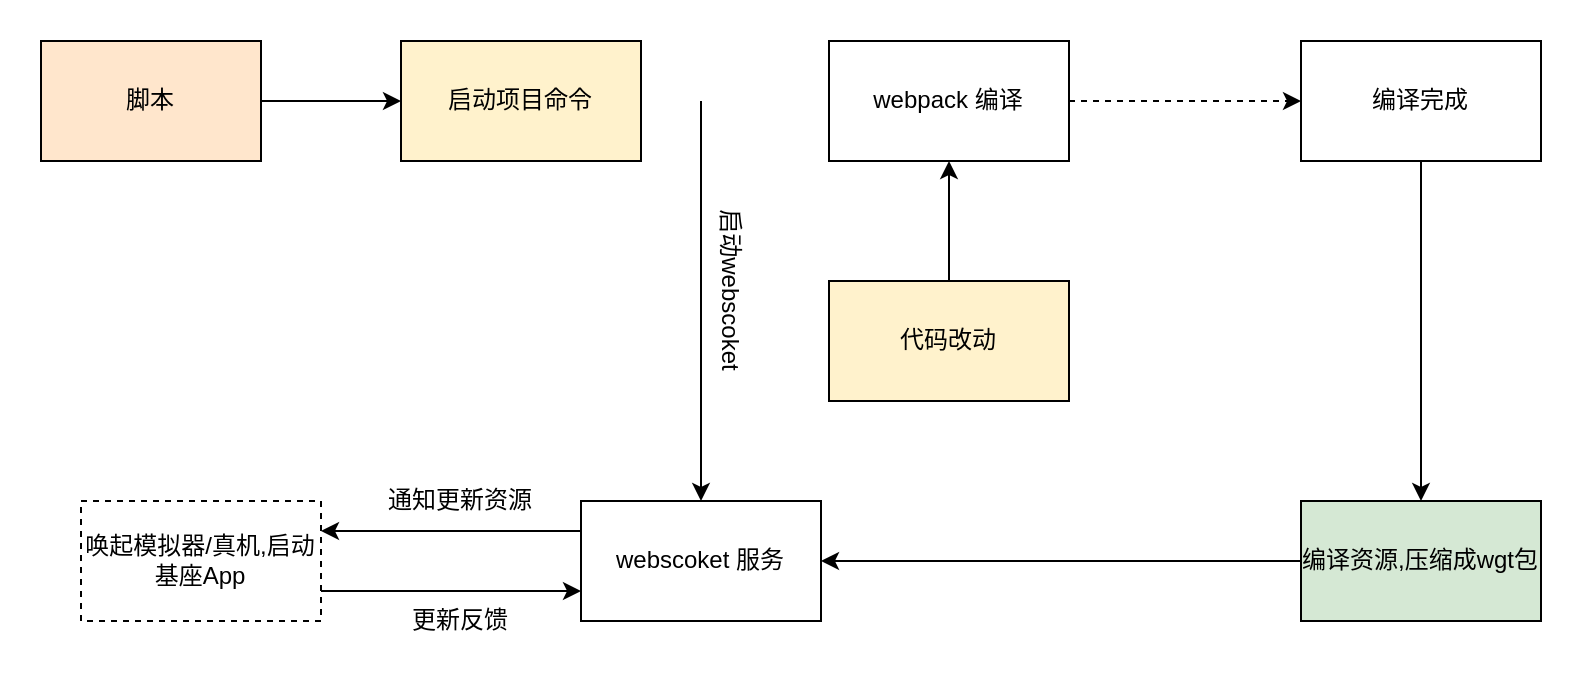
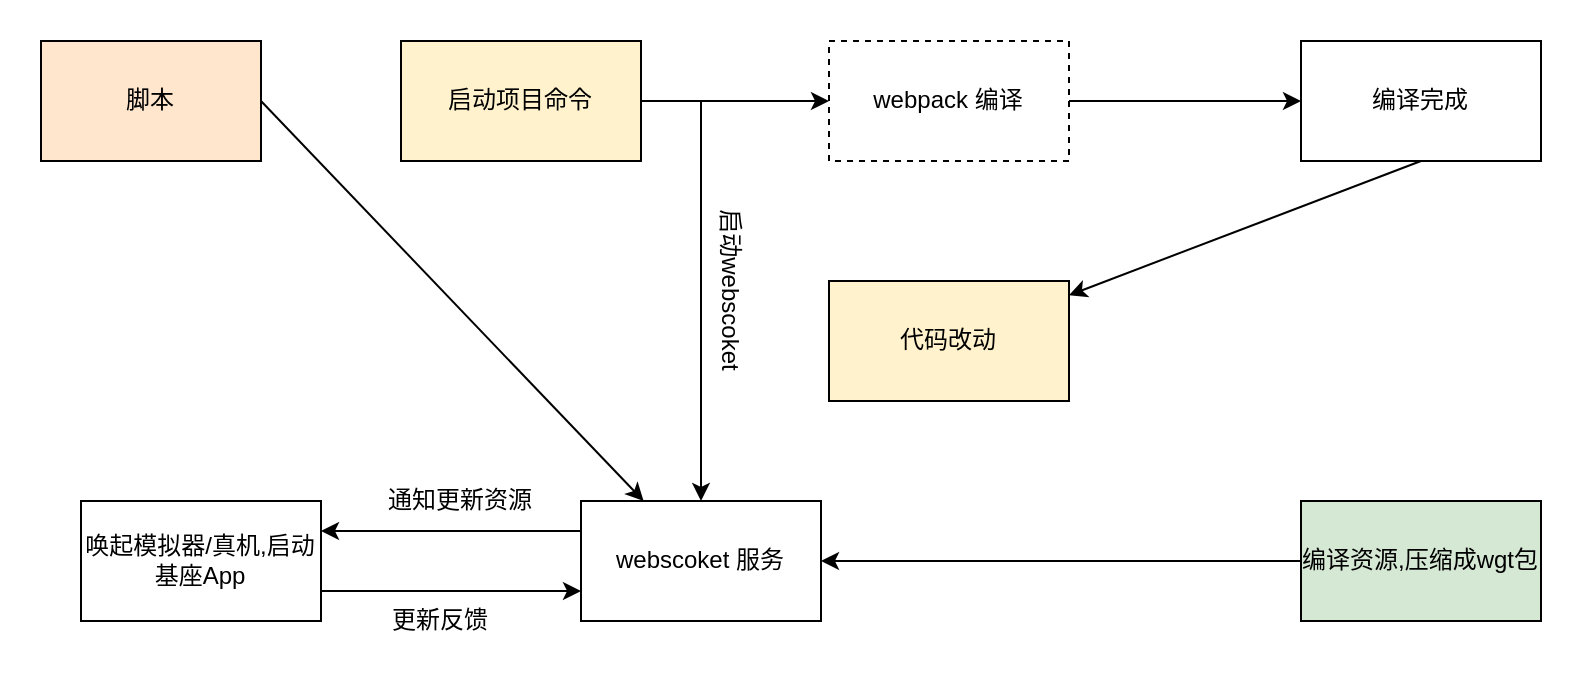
(324, 101) -> (448, 296)
none -> (728, 101)
(949, 101) -> (949, 101)
(1177, 101) -> (1177, 101)
(949, 228) -> none
(1421, 324) -> (1251, 226)
(201, 561) -> (201, 561)
(461, 621) -> (441, 621)
